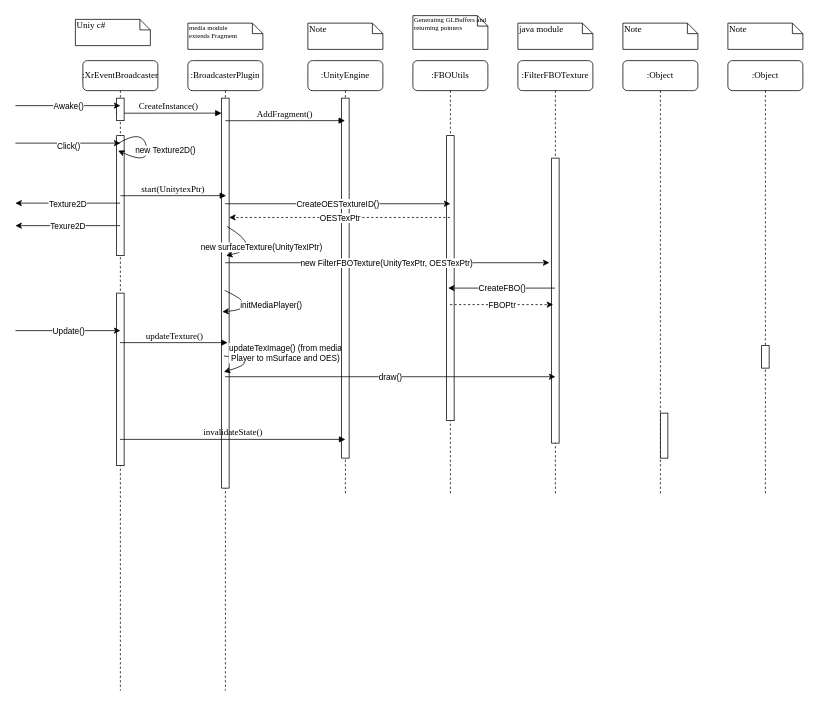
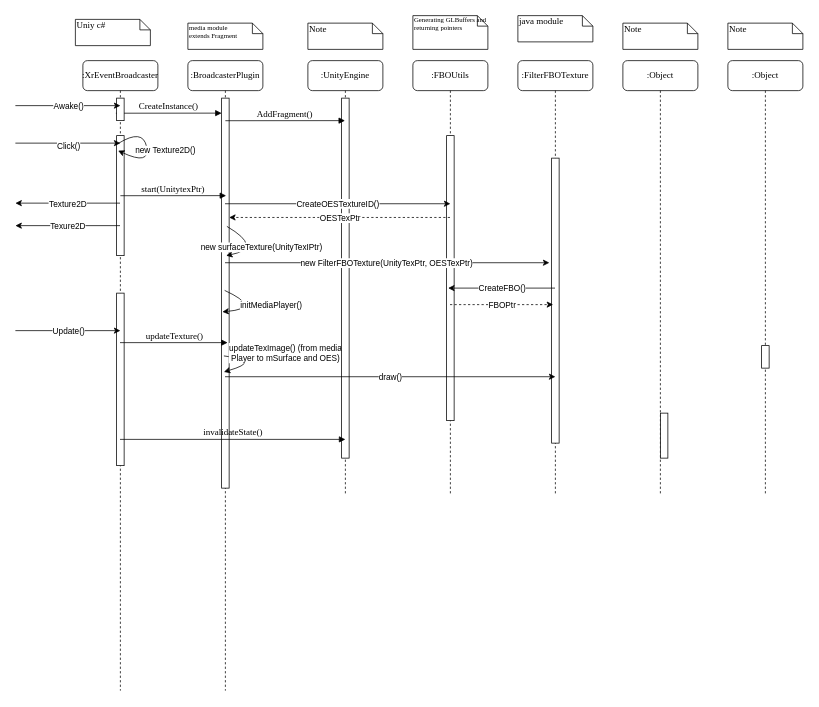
(555, 36) -> (555, 29)
